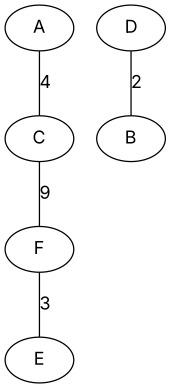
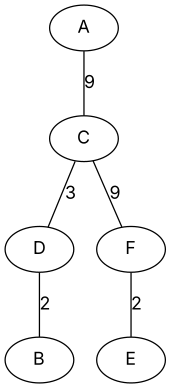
(46, 83) -> (90, 83)
none -> (62, 194)
(46, 305) -> (137, 305)
